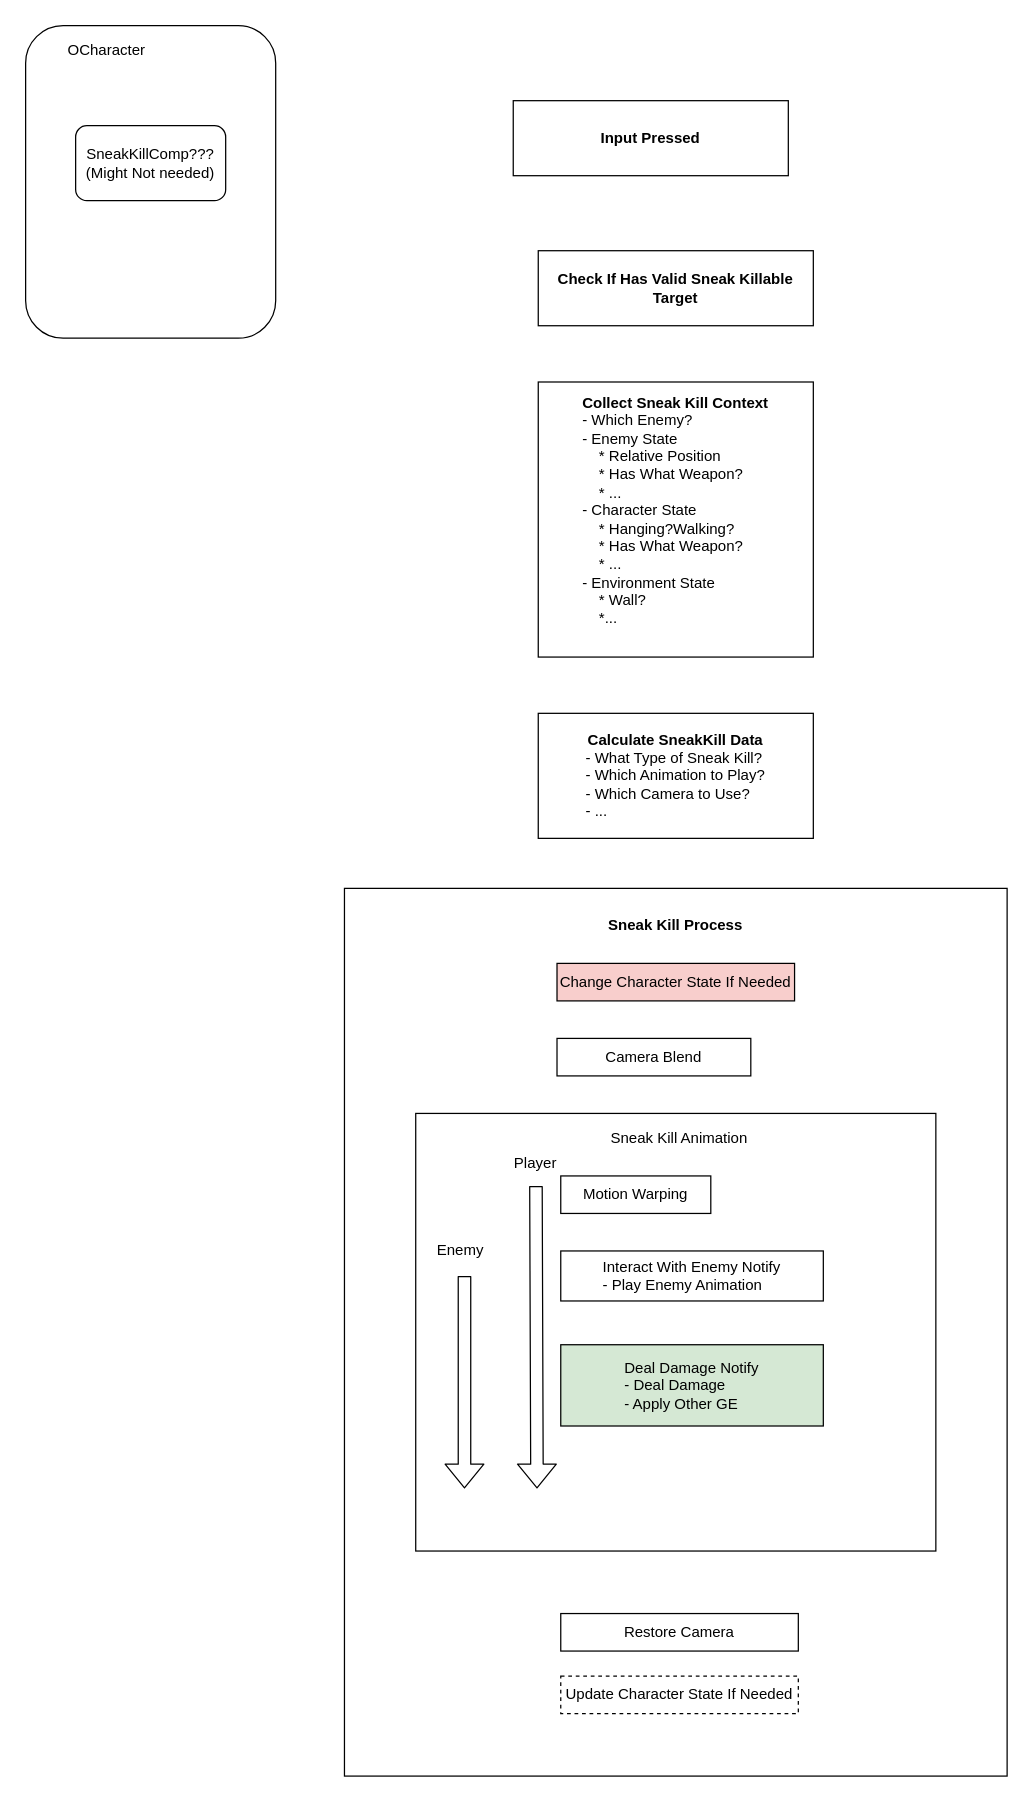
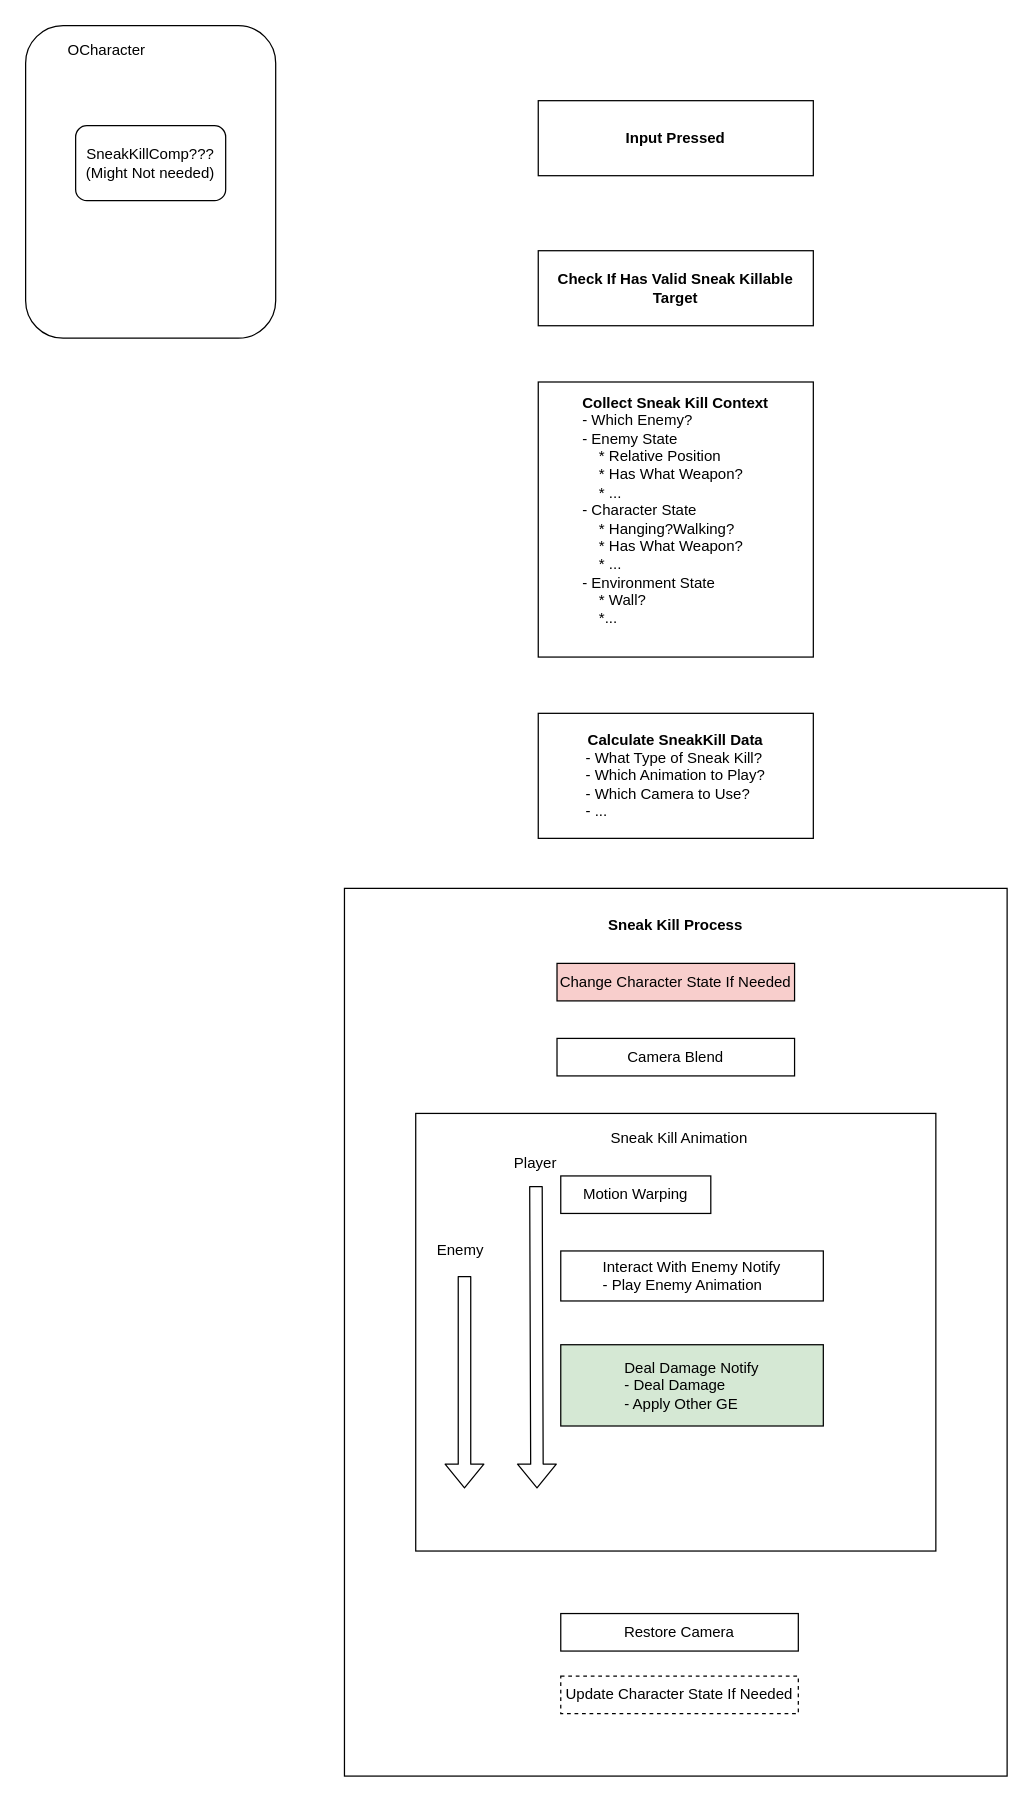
(651, 138) -> (676, 138)
(654, 1057) -> (676, 1057)
